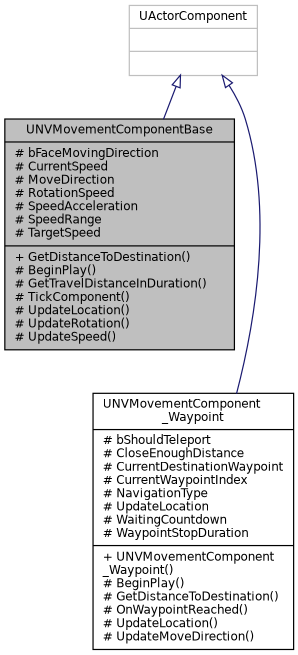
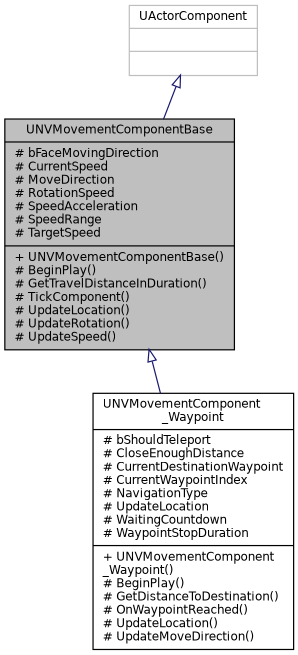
(260, 238) -> (156, 377)
(103, 257) -> (120, 257)
